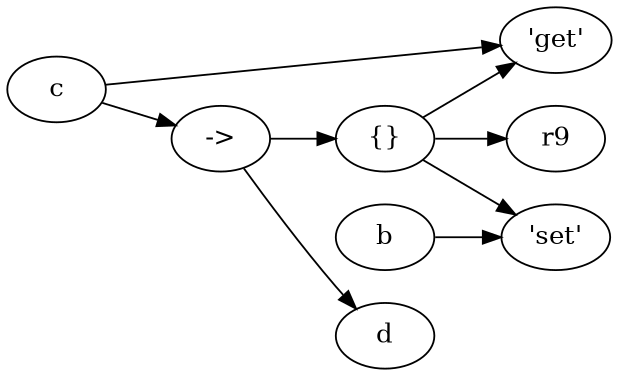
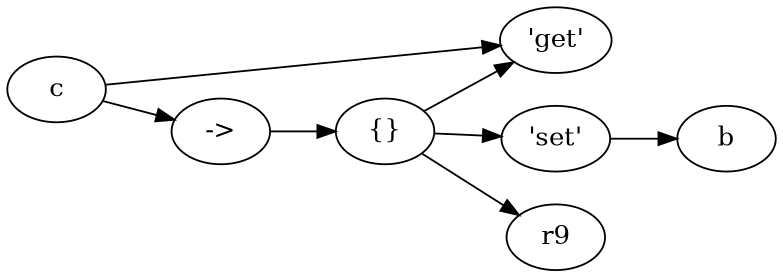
(459, 237) -> (634, 139)
(385, 336) -> none
